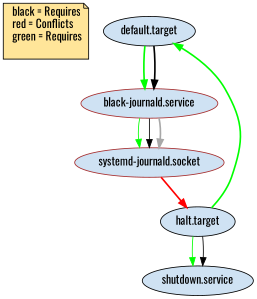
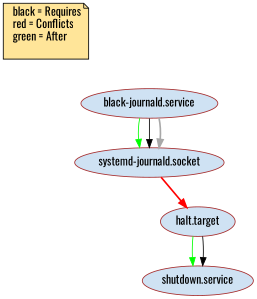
(149, 31) -> none
(46, 37) -> (39, 37)
(198, 222) -> (198, 222)
(198, 281) -> (198, 281)
